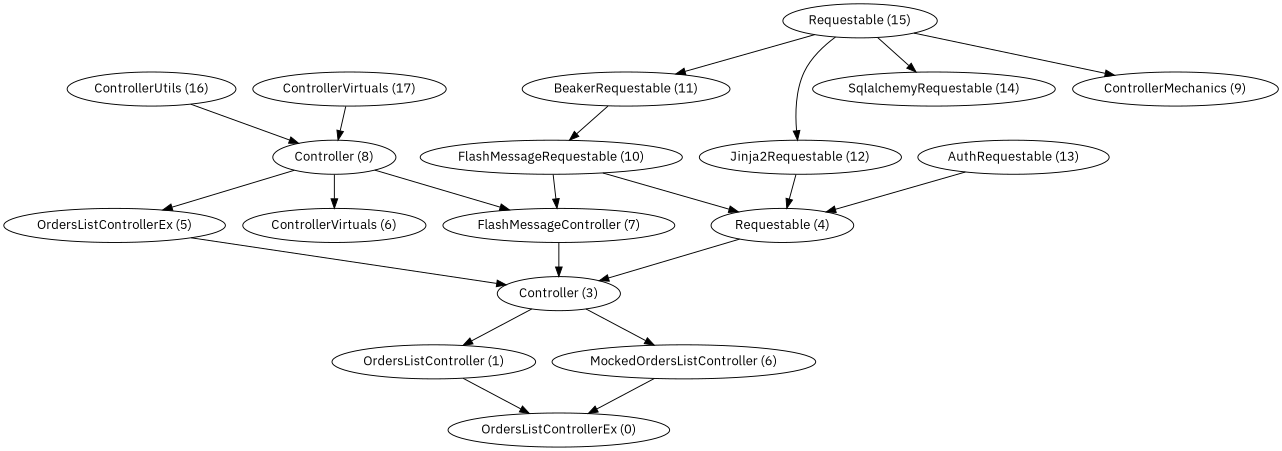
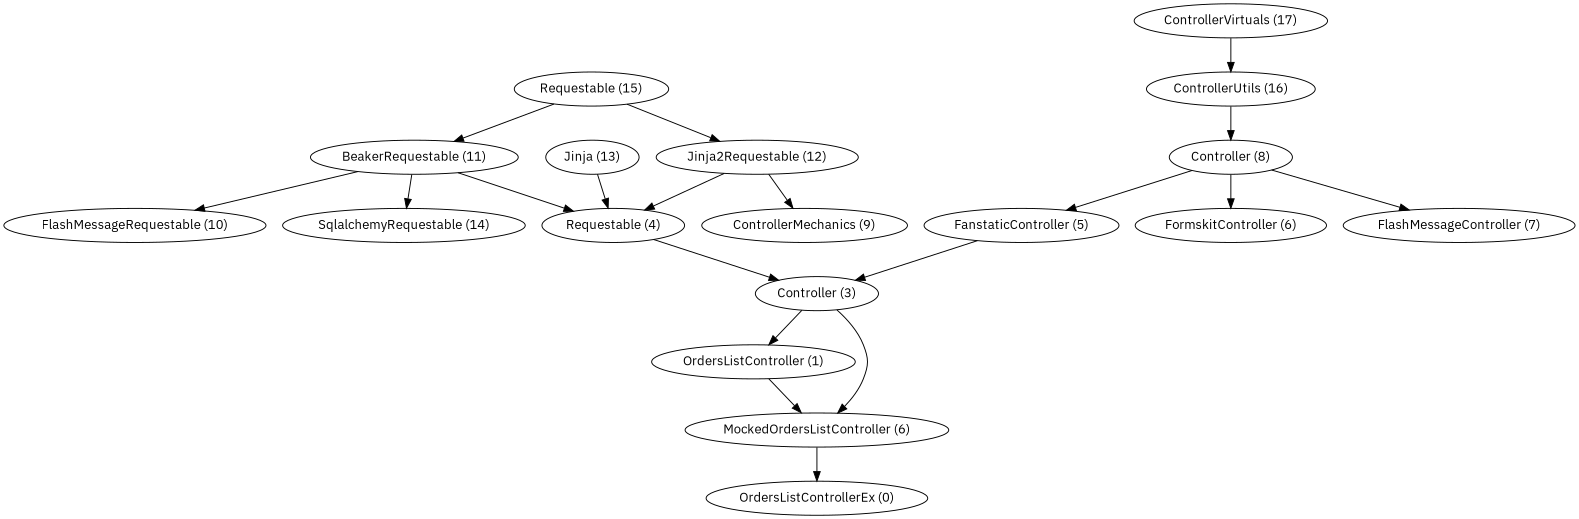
(893, 52) -> (410, 187)
(1010, 53) -> (778, 187)
(343, 118) -> (1231, 50)
(1014, 157) -> (592, 157)
(555, 187) -> none
(666, 191) -> (511, 190)
(115, 225) -> (1021, 225)
(334, 225) -> (1231, 225)
(559, 255) -> none
(492, 394) -> (782, 392)
